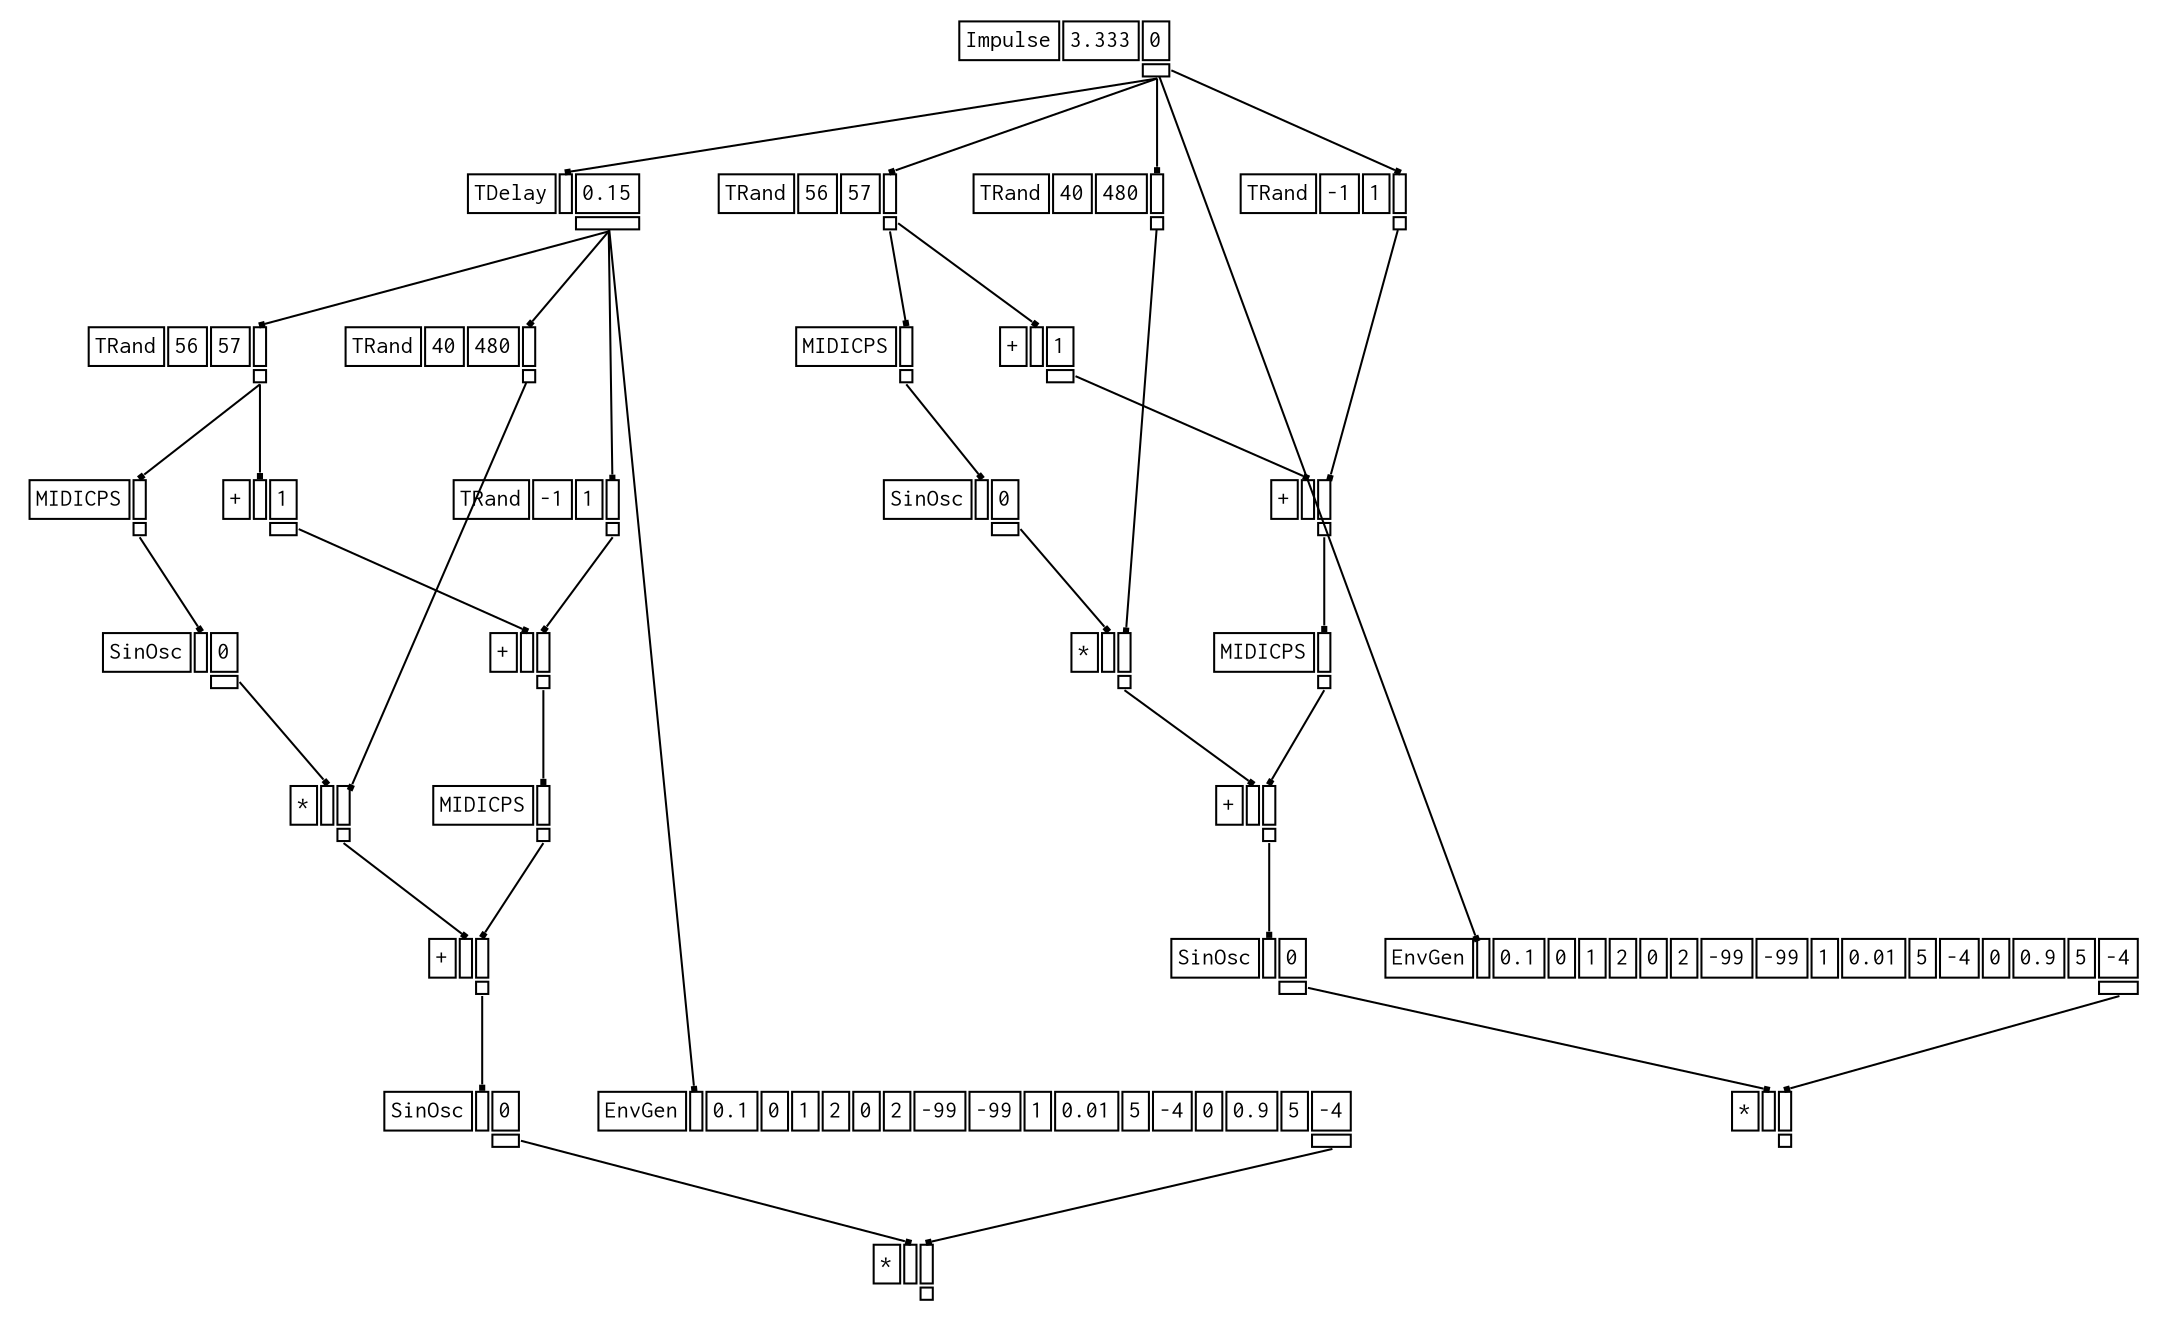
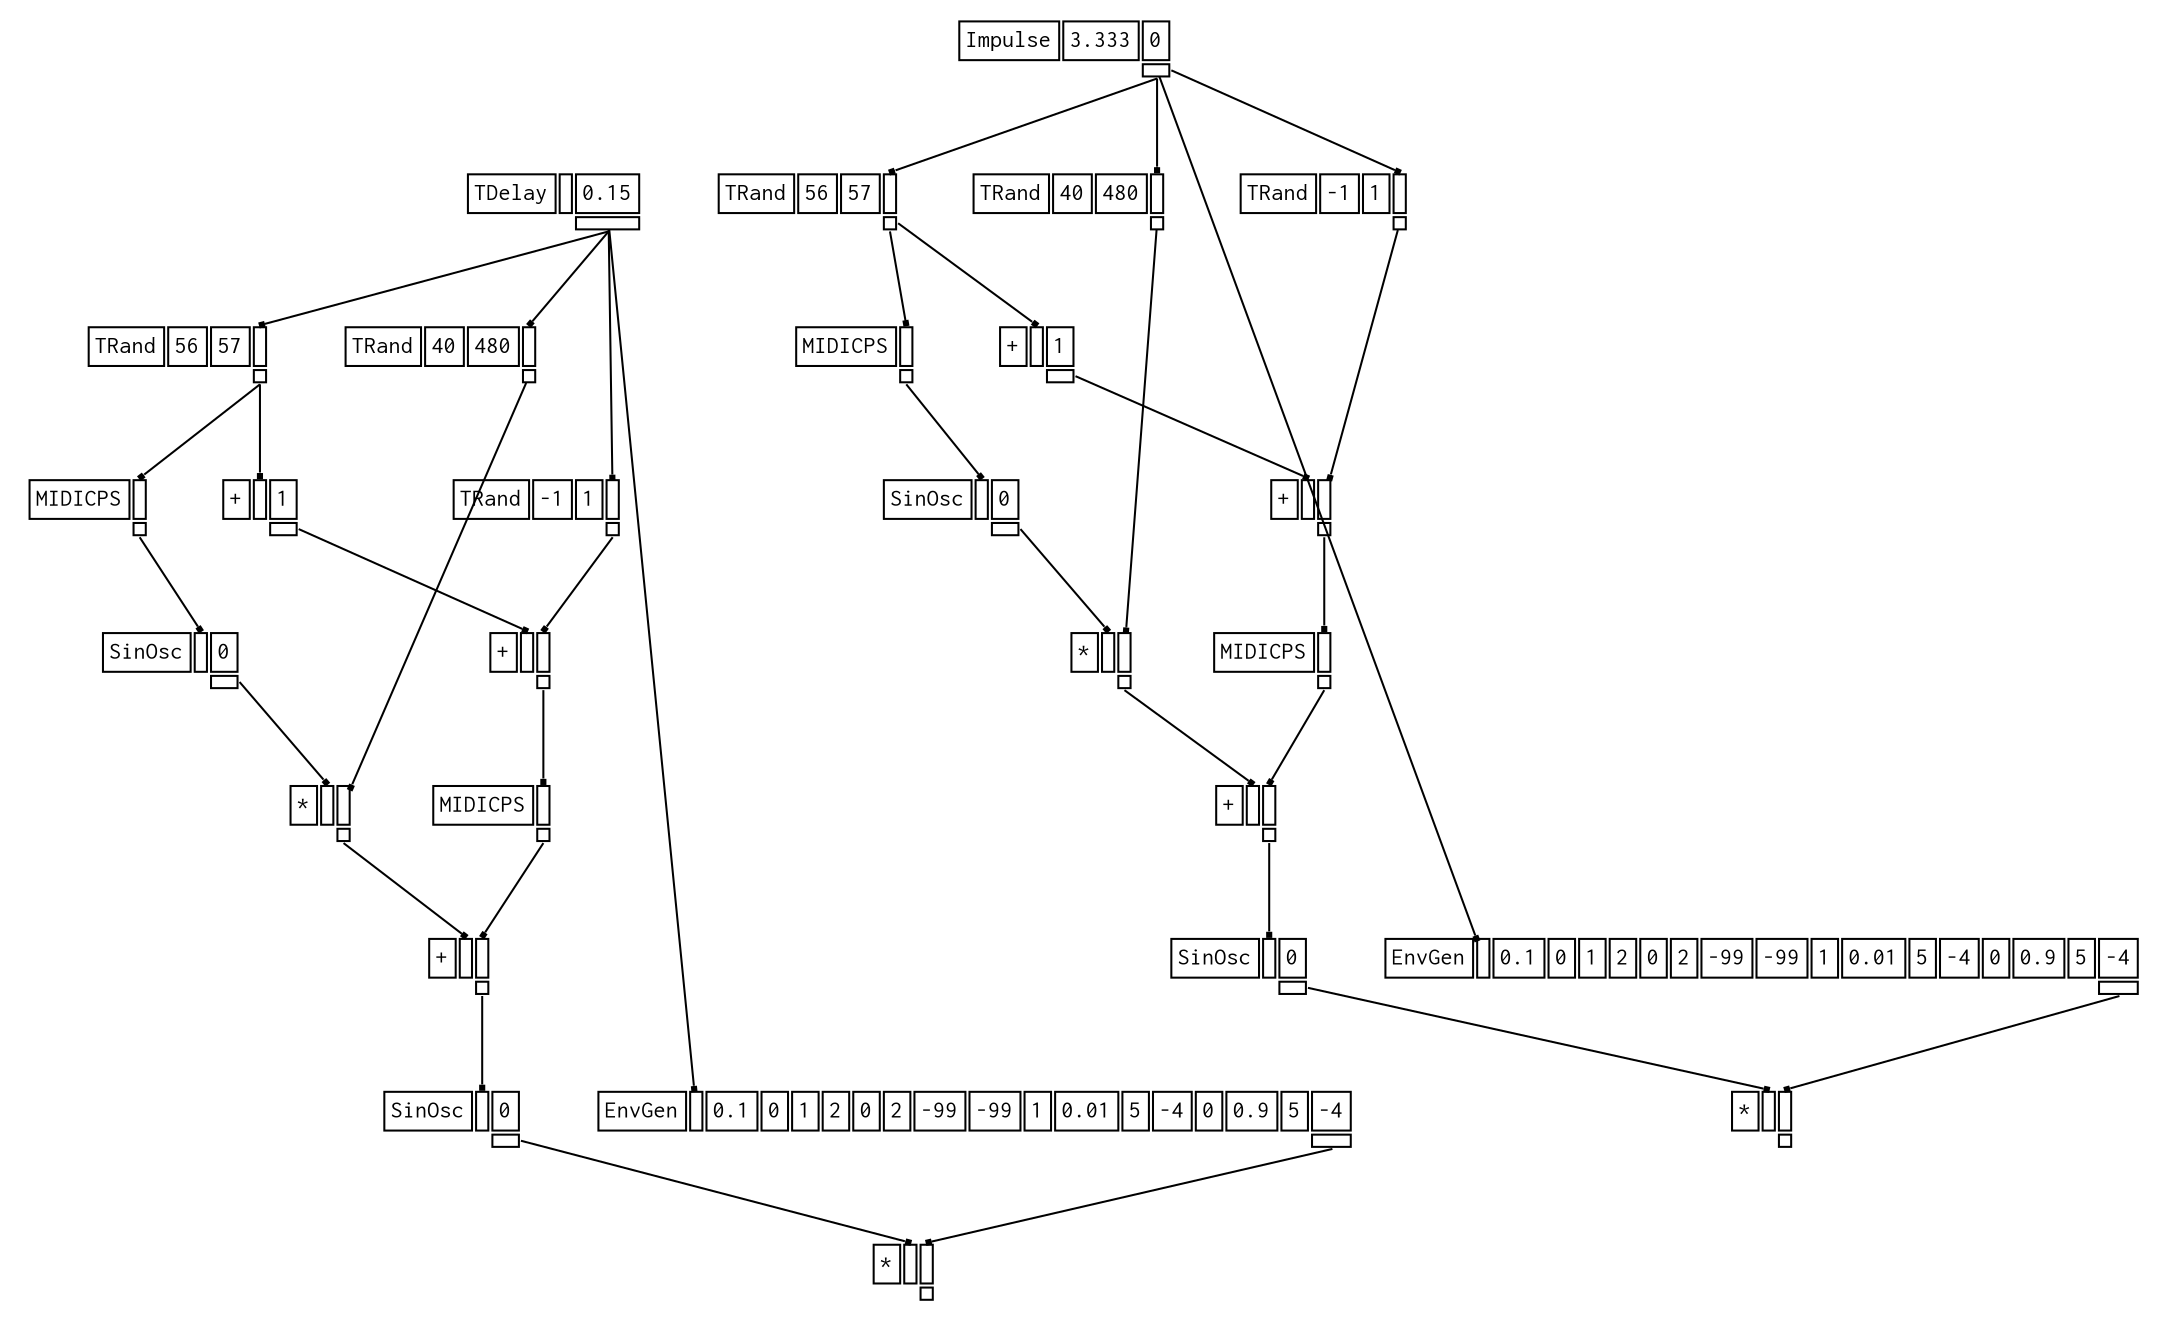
(864, 125) -> none
